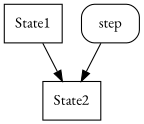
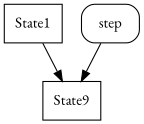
(72, 101) -> (72, 101)
